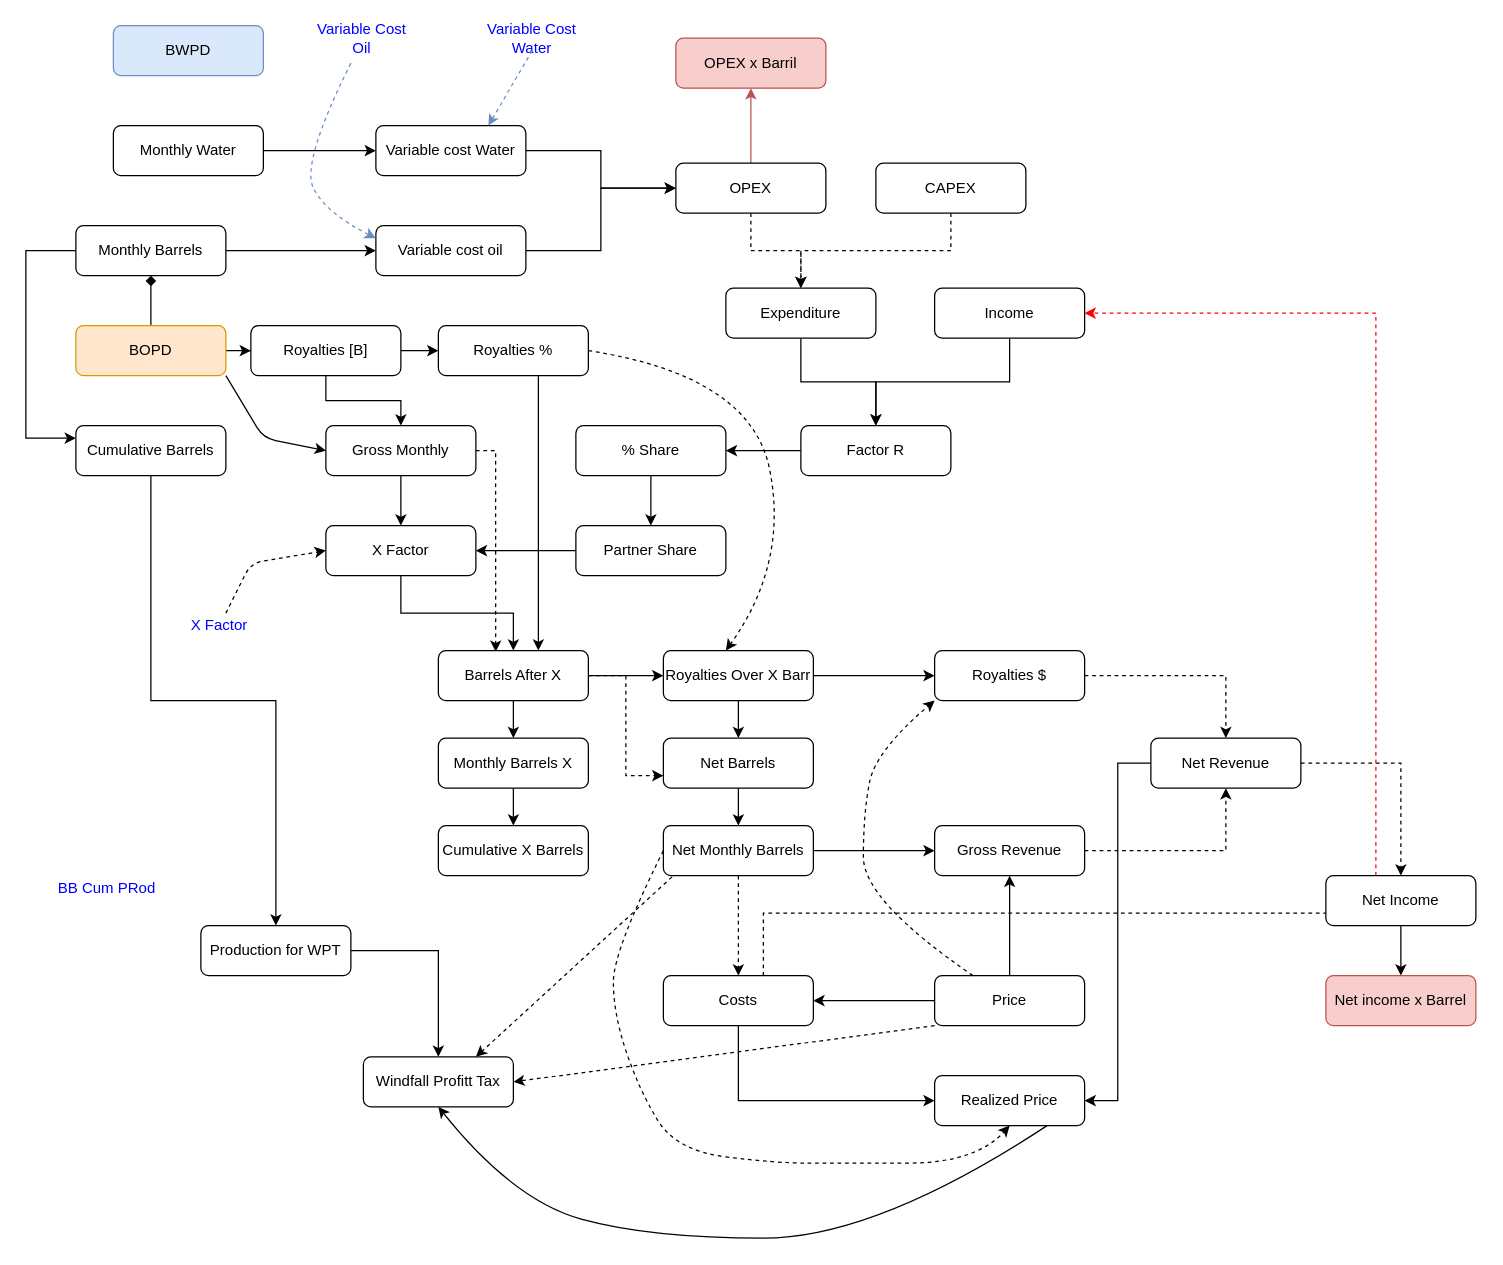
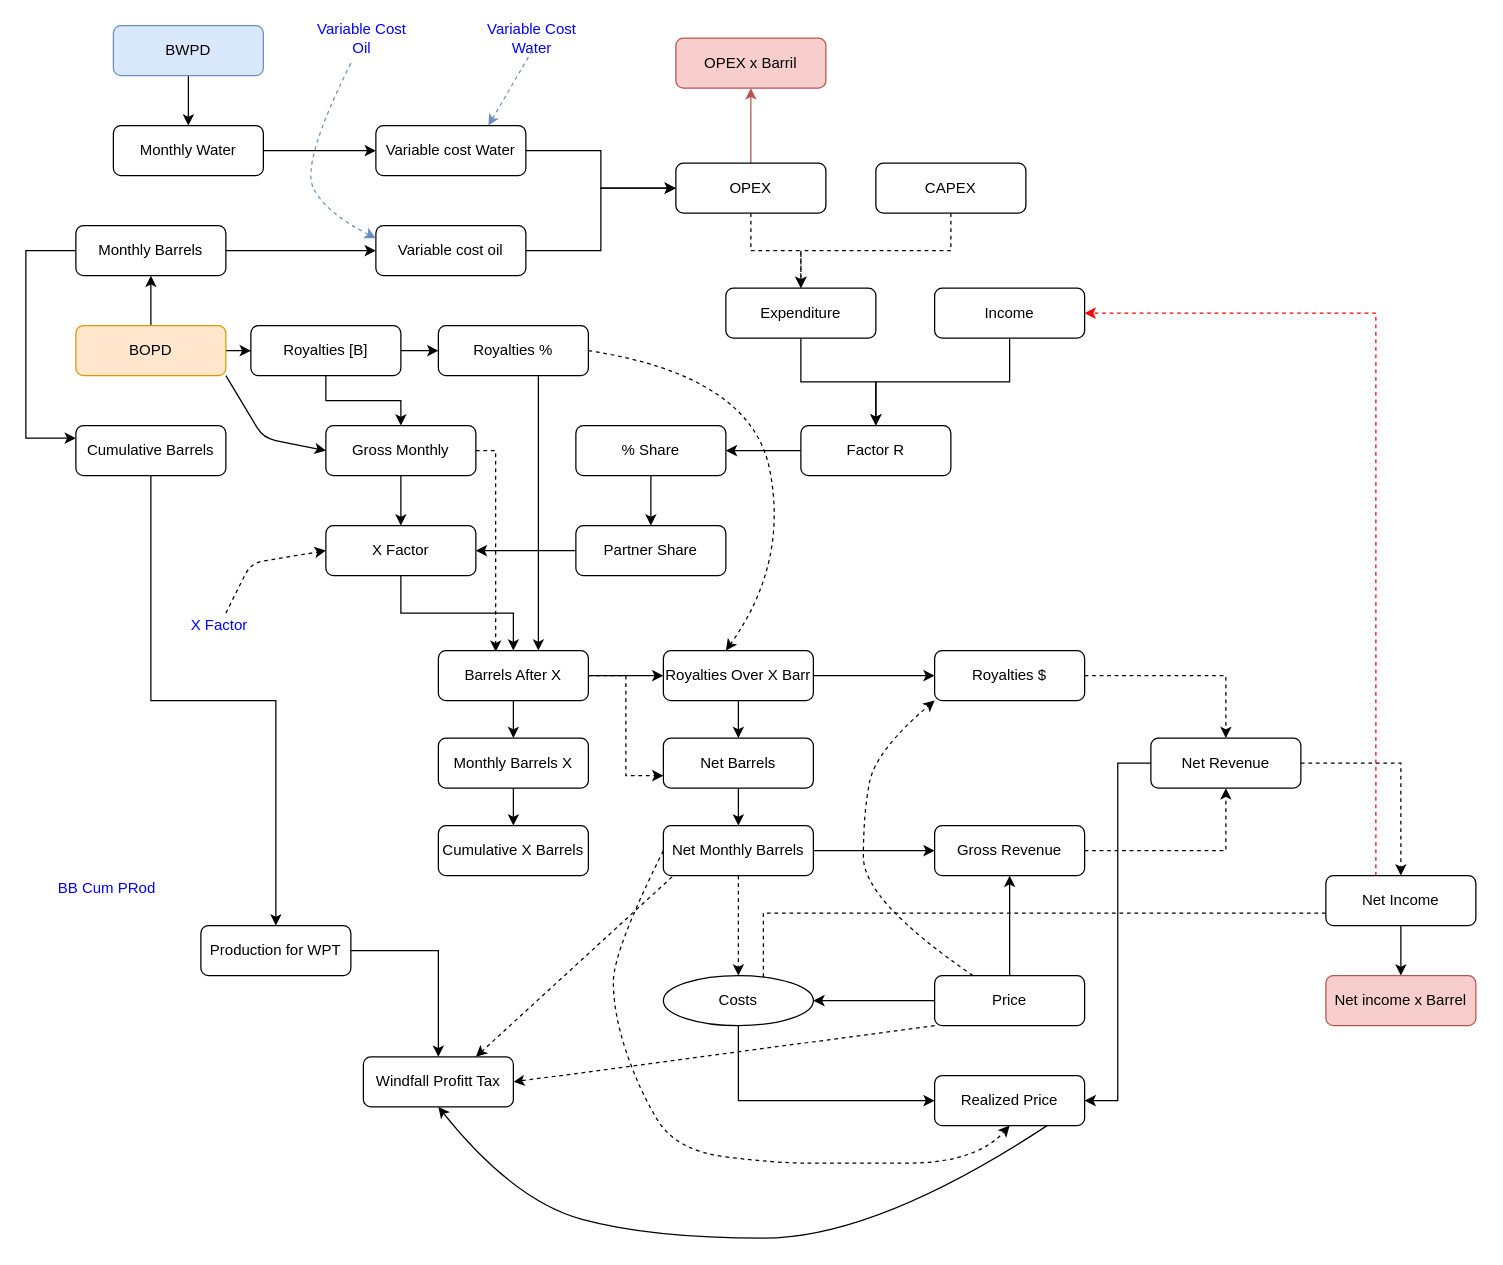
none -> (188, 97)
(151, 286) -> (151, 286)
(738, 1001) -> (738, 1001)
